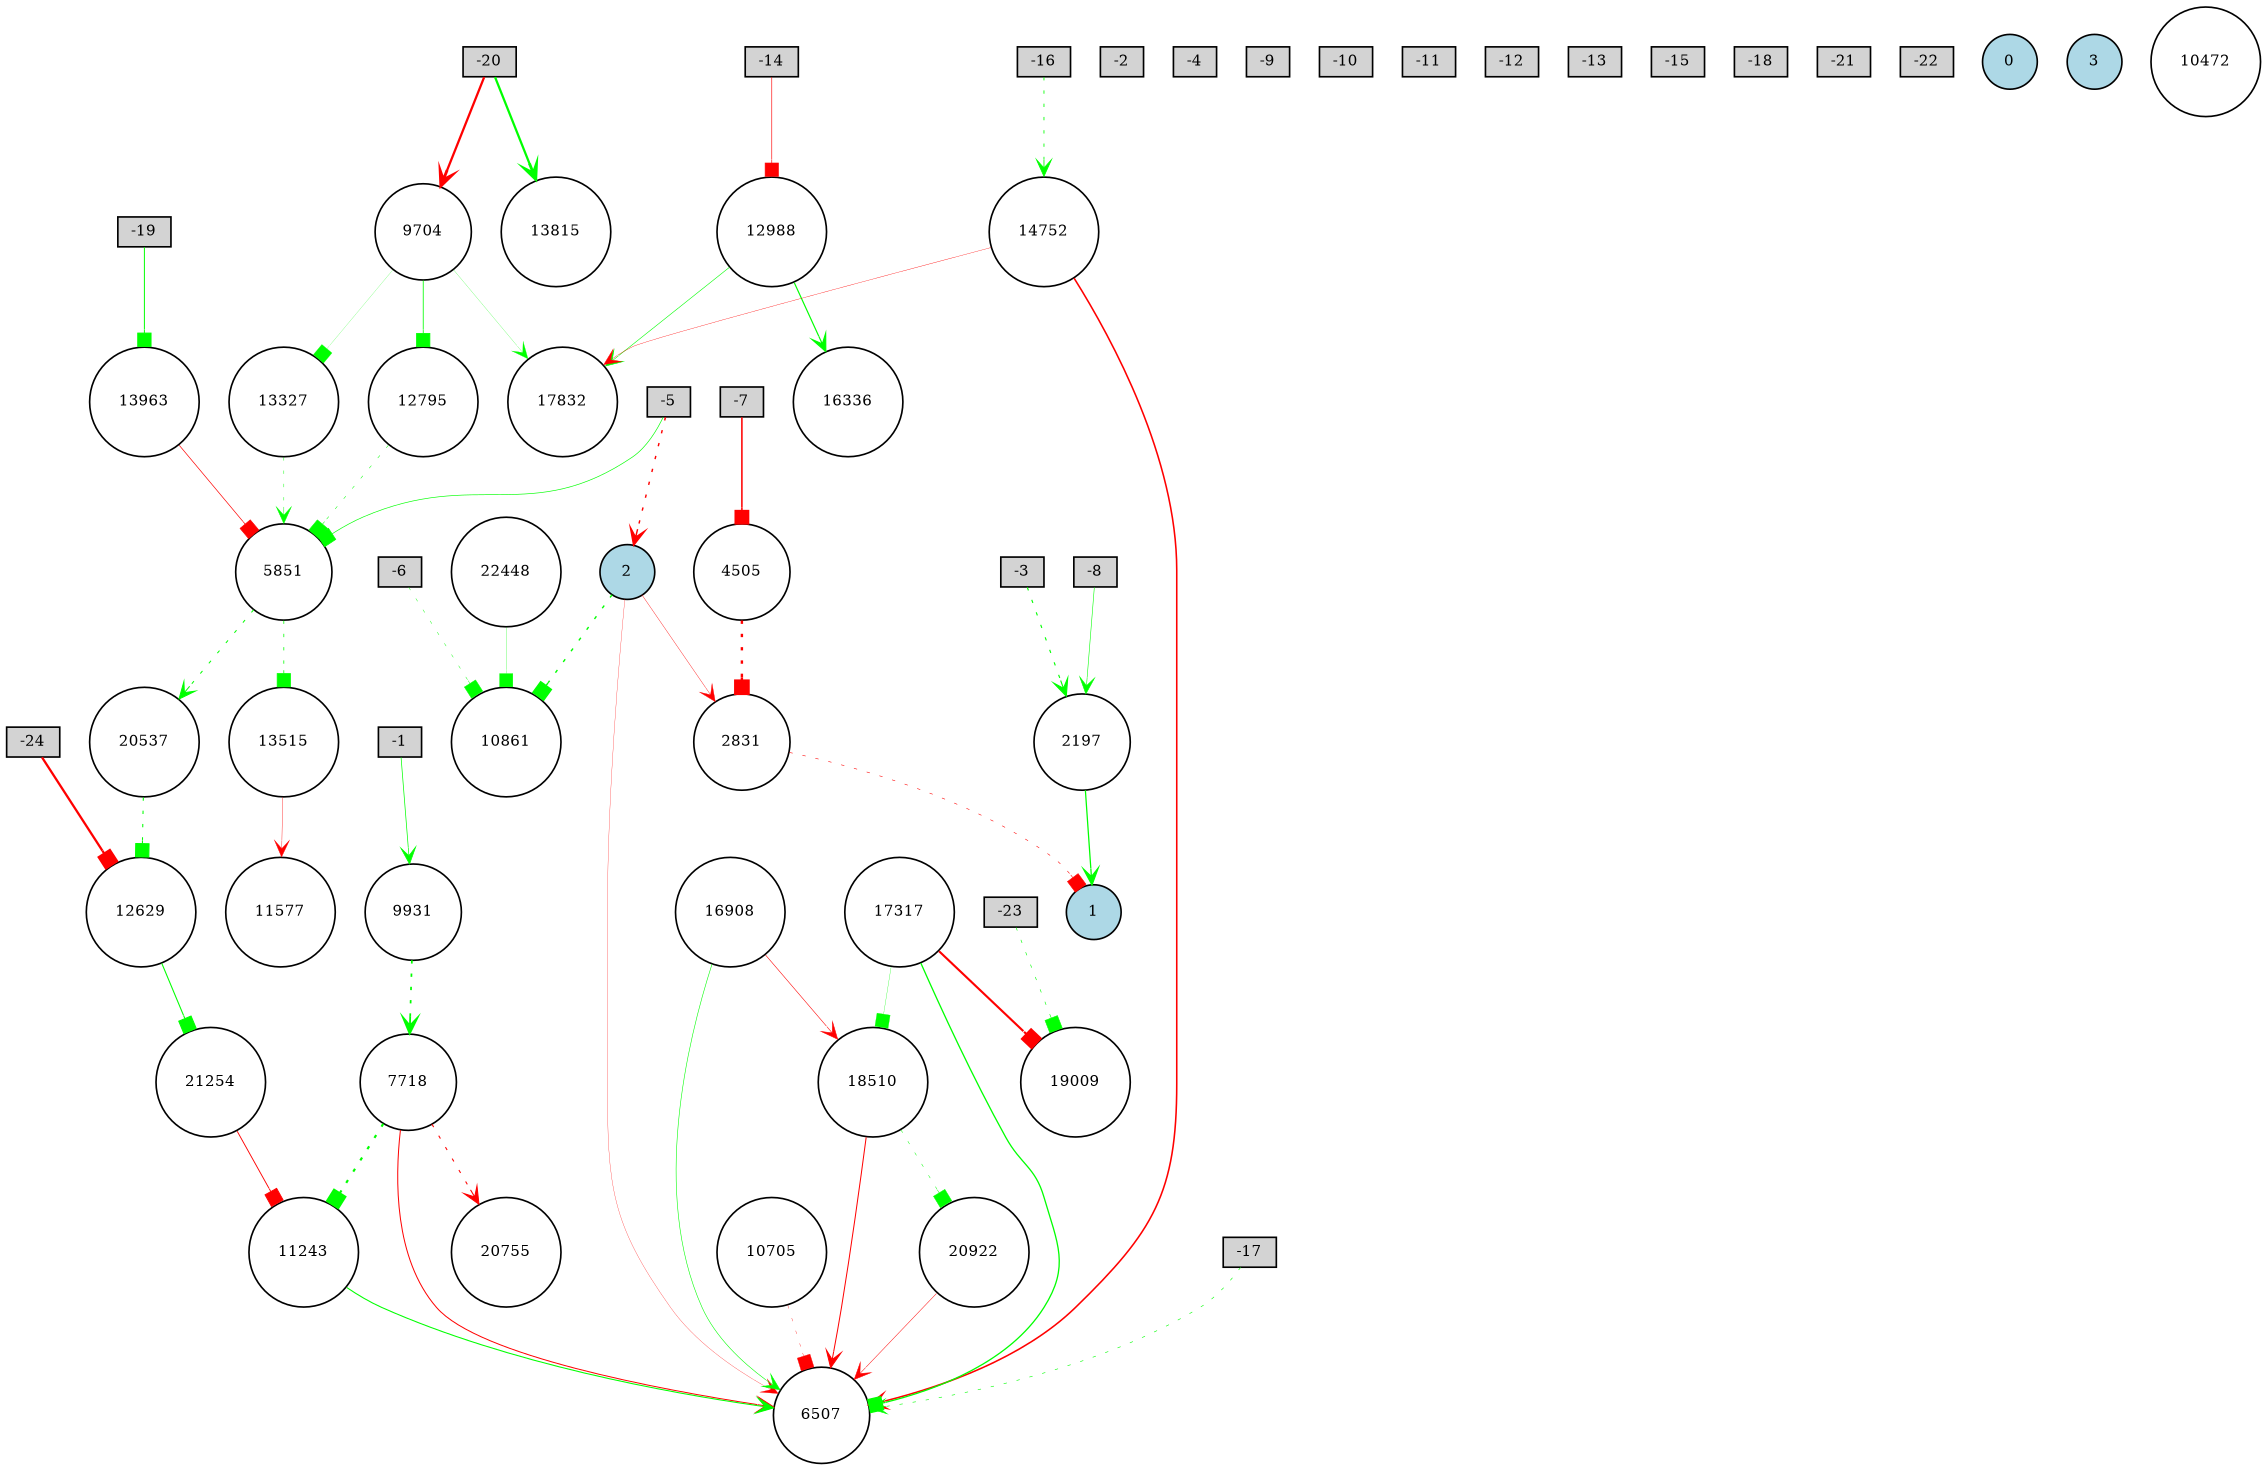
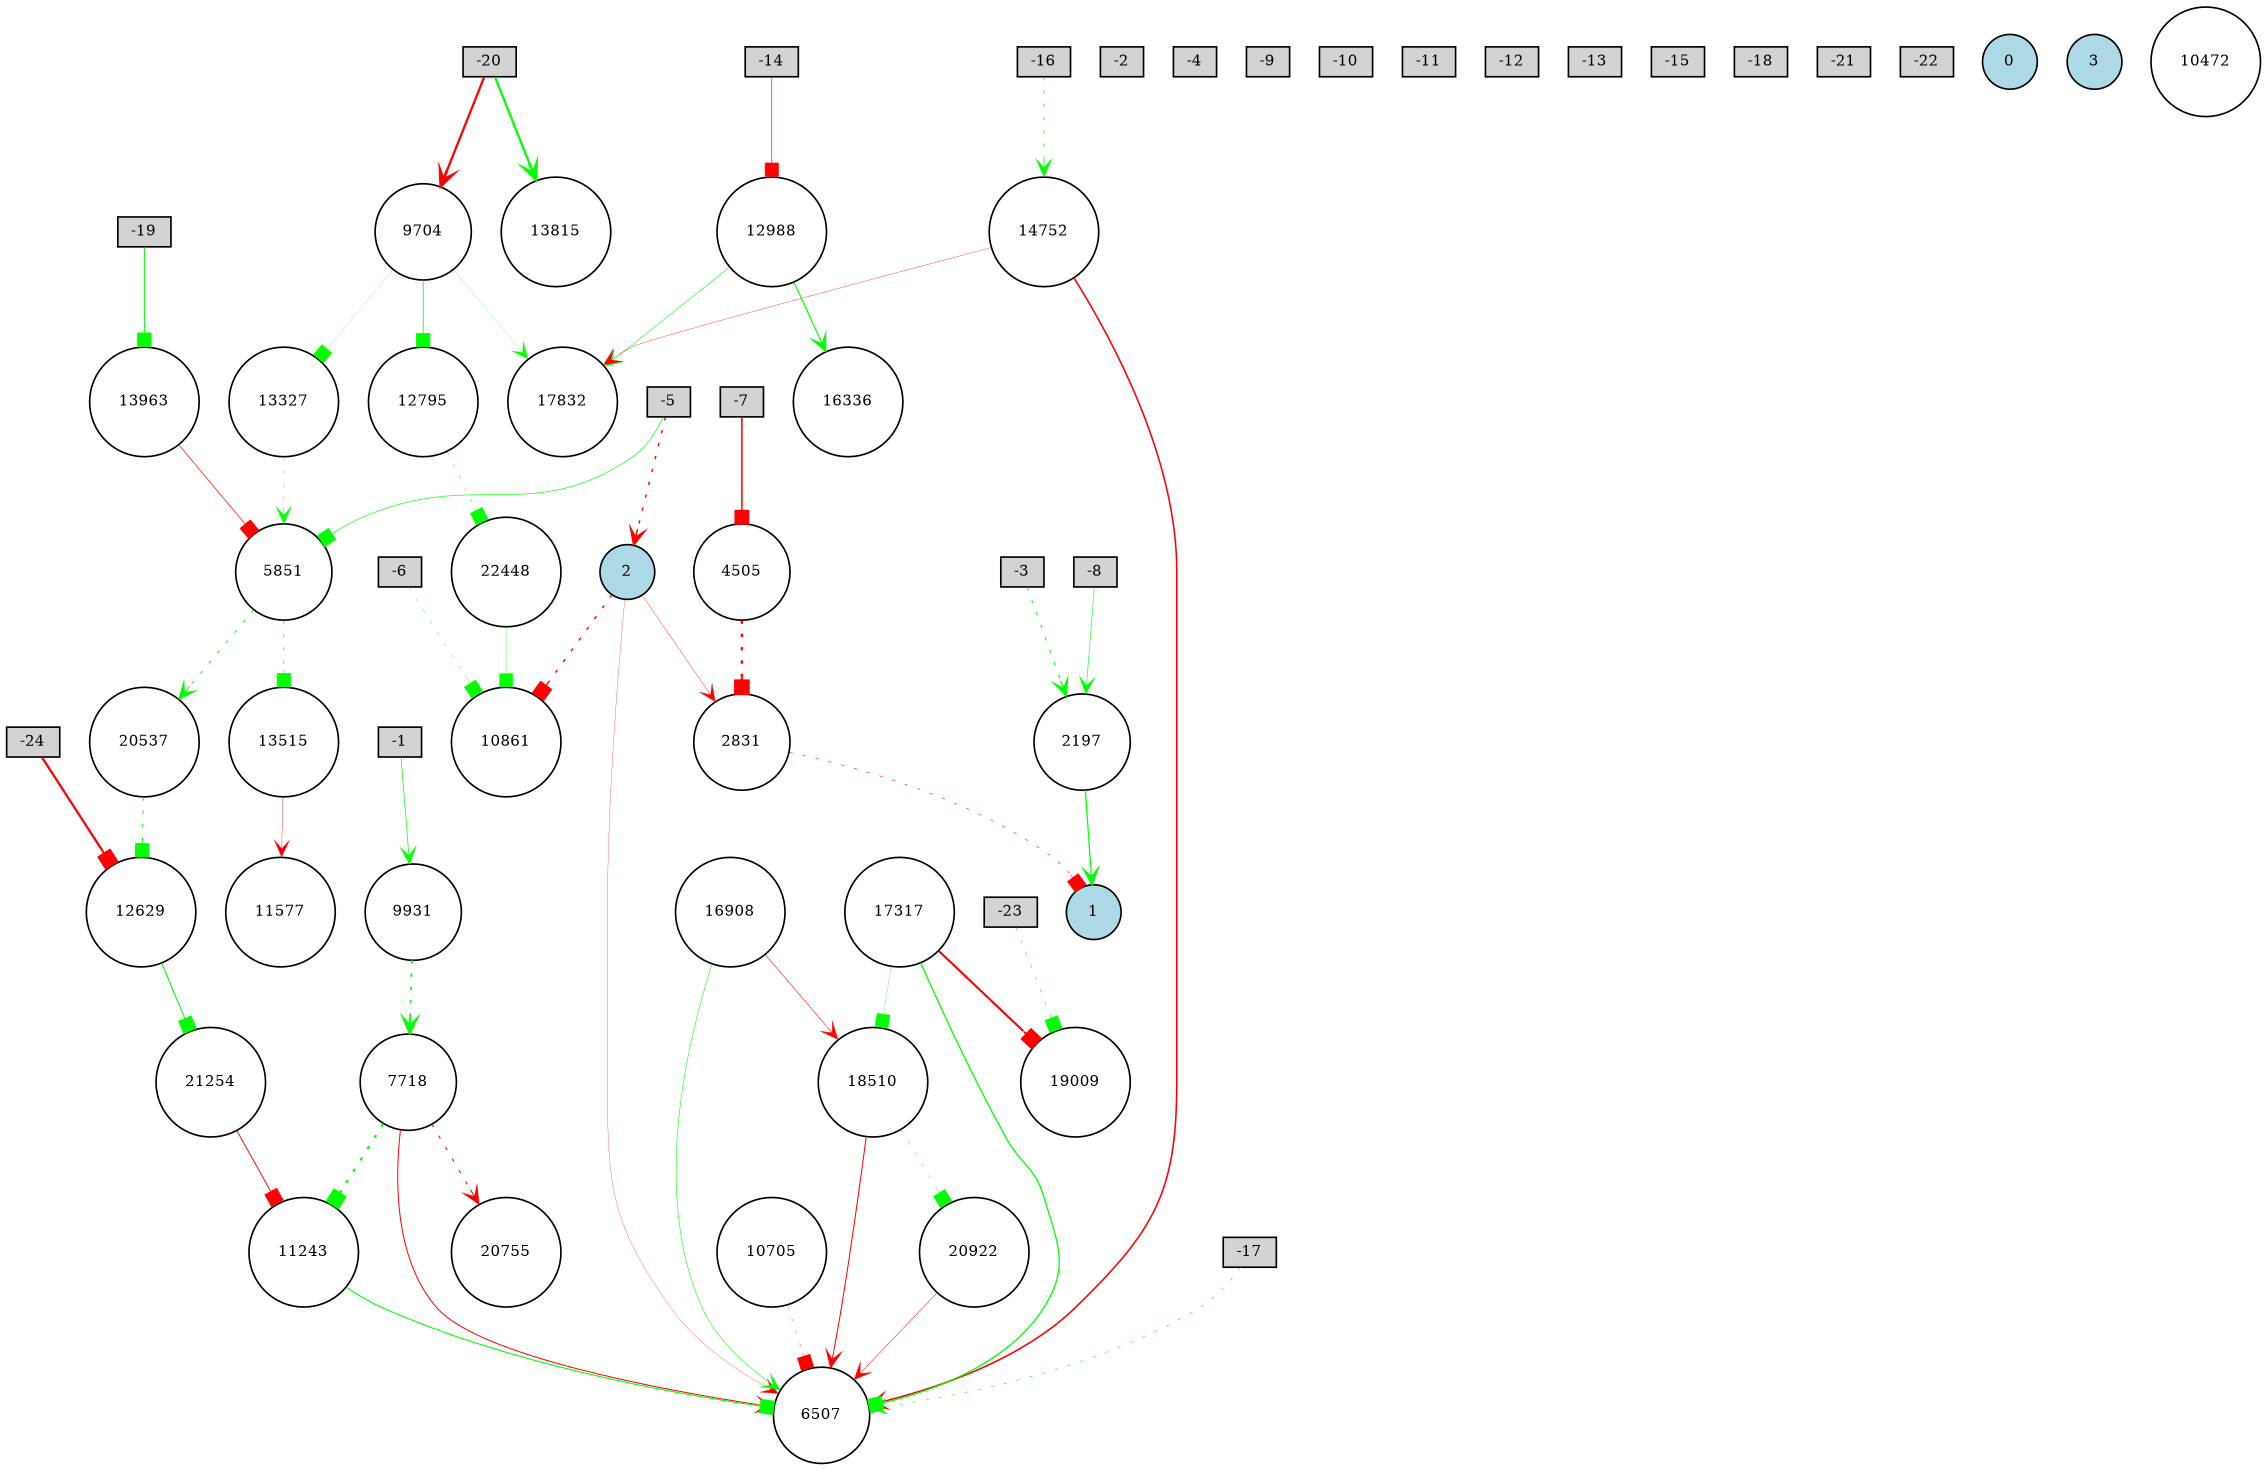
(357, 483) -> (461, 480)
(580, 639) -> (580, 639)
(454, 1335) -> (454, 1335)
